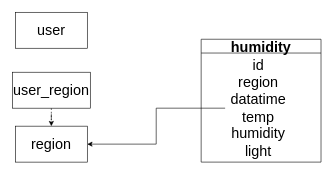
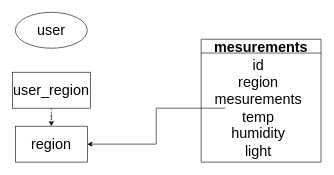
(51, 30) -> (51, 30)
(261, 48) -> (261, 48)
(259, 108) -> (259, 108)
